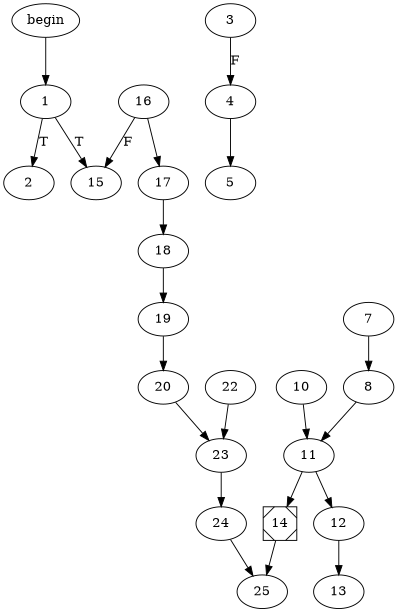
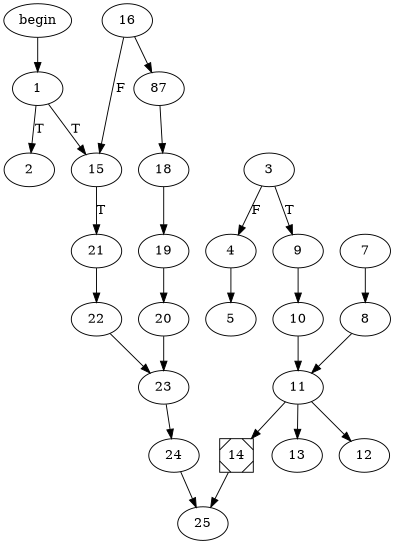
(163, 183) -> (159, 89)
none -> (97, 251)
none -> (298, 251)
(339, 553) -> (298, 417)
